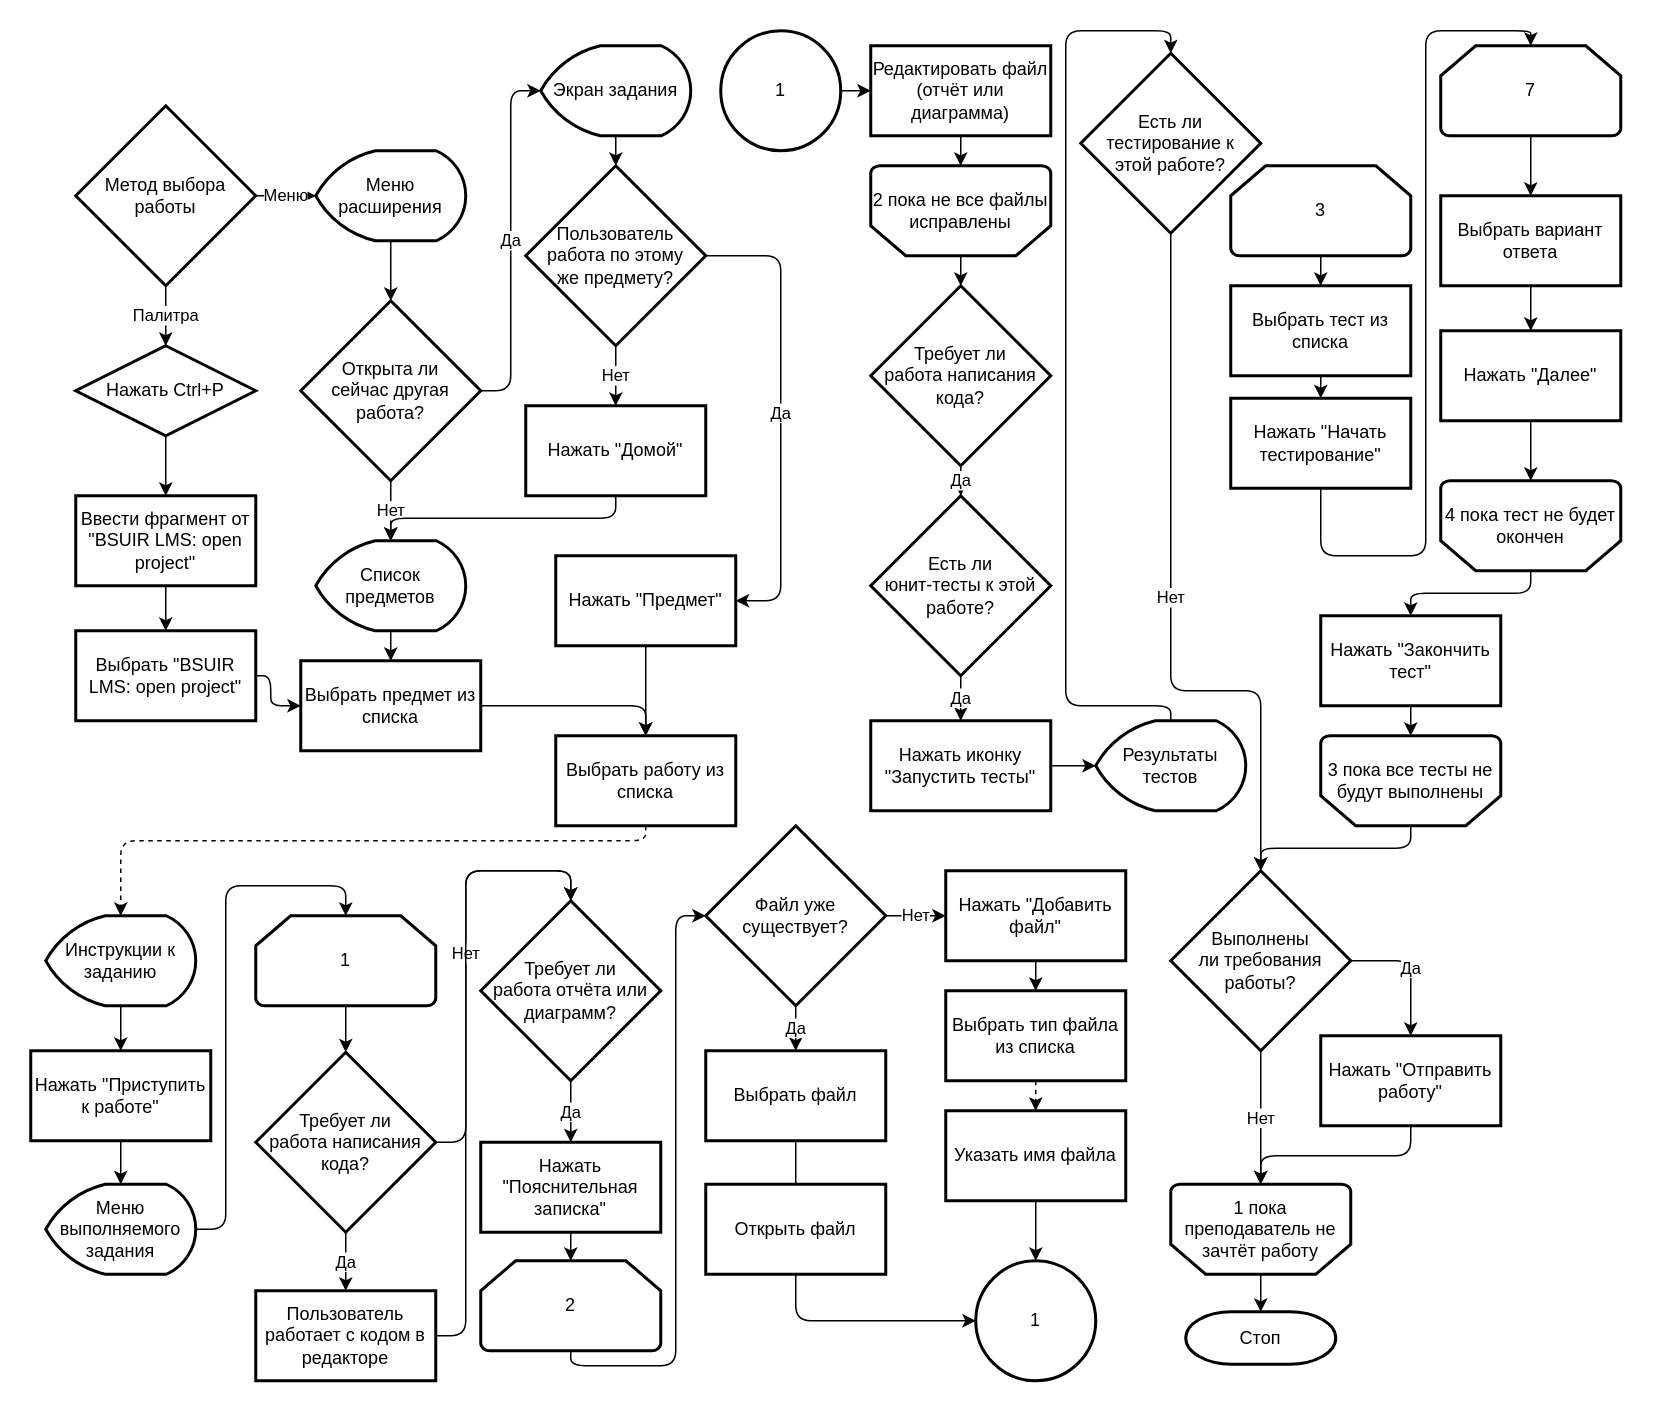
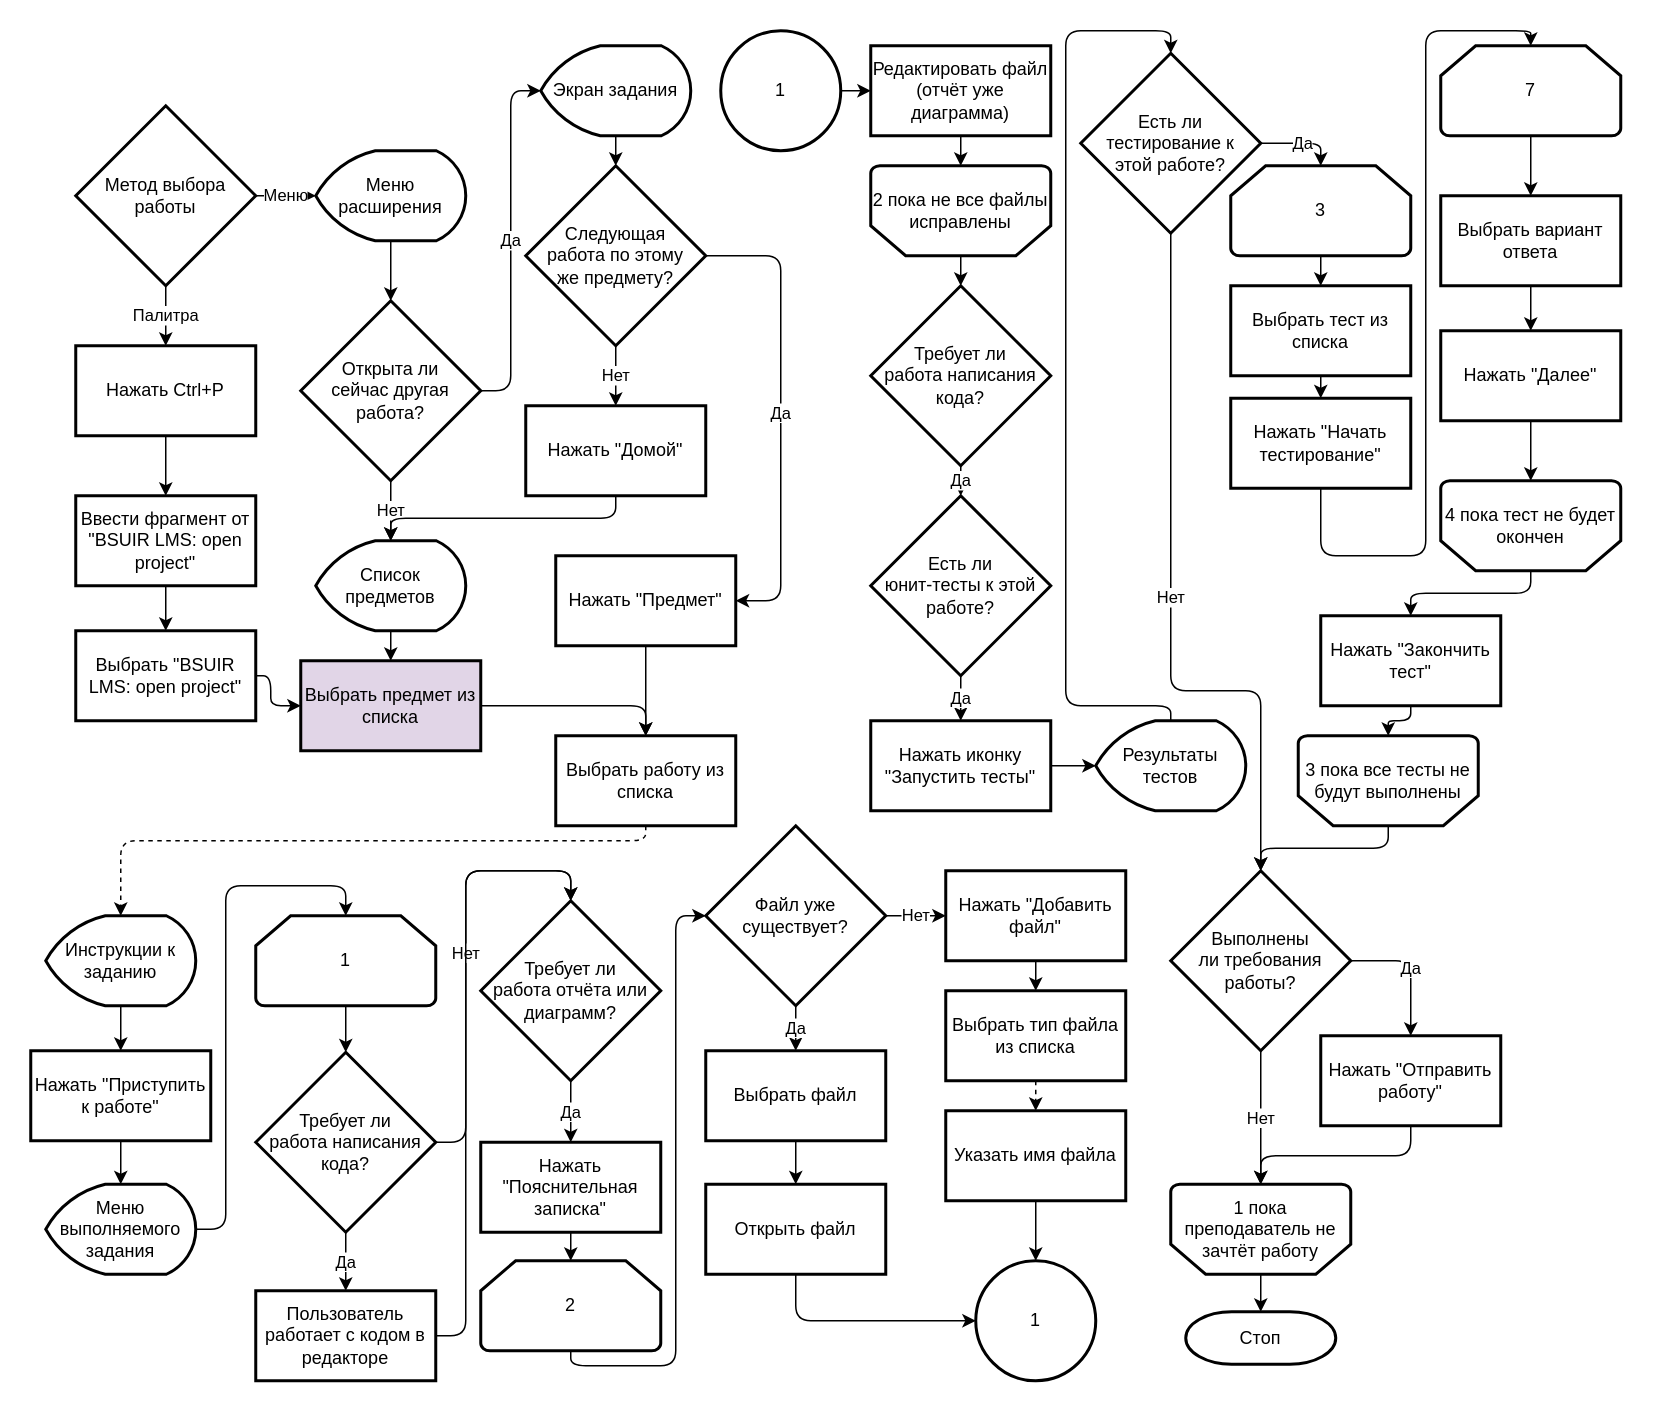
(961, 91) -> (961, 91)
none -> (1293, 143)
(616, 256) -> (616, 256)
(166, 391) -> (166, 391)
(391, 706) -> (391, 706)
(1411, 781) -> (1388, 781)
(796, 1177) -> (796, 1173)
